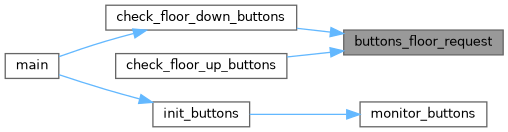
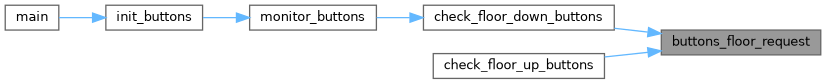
(96, 44) -> (393, 18)
